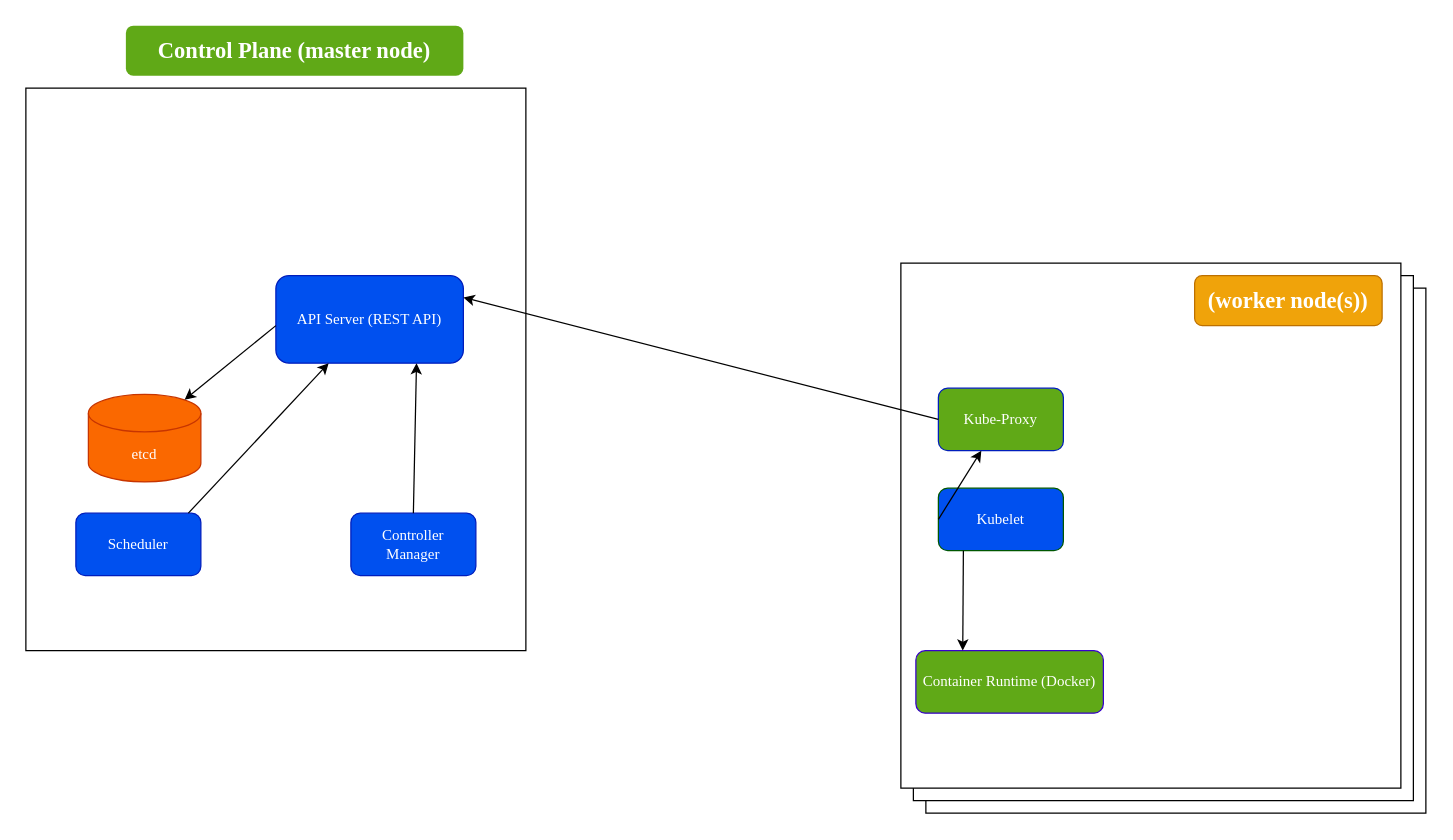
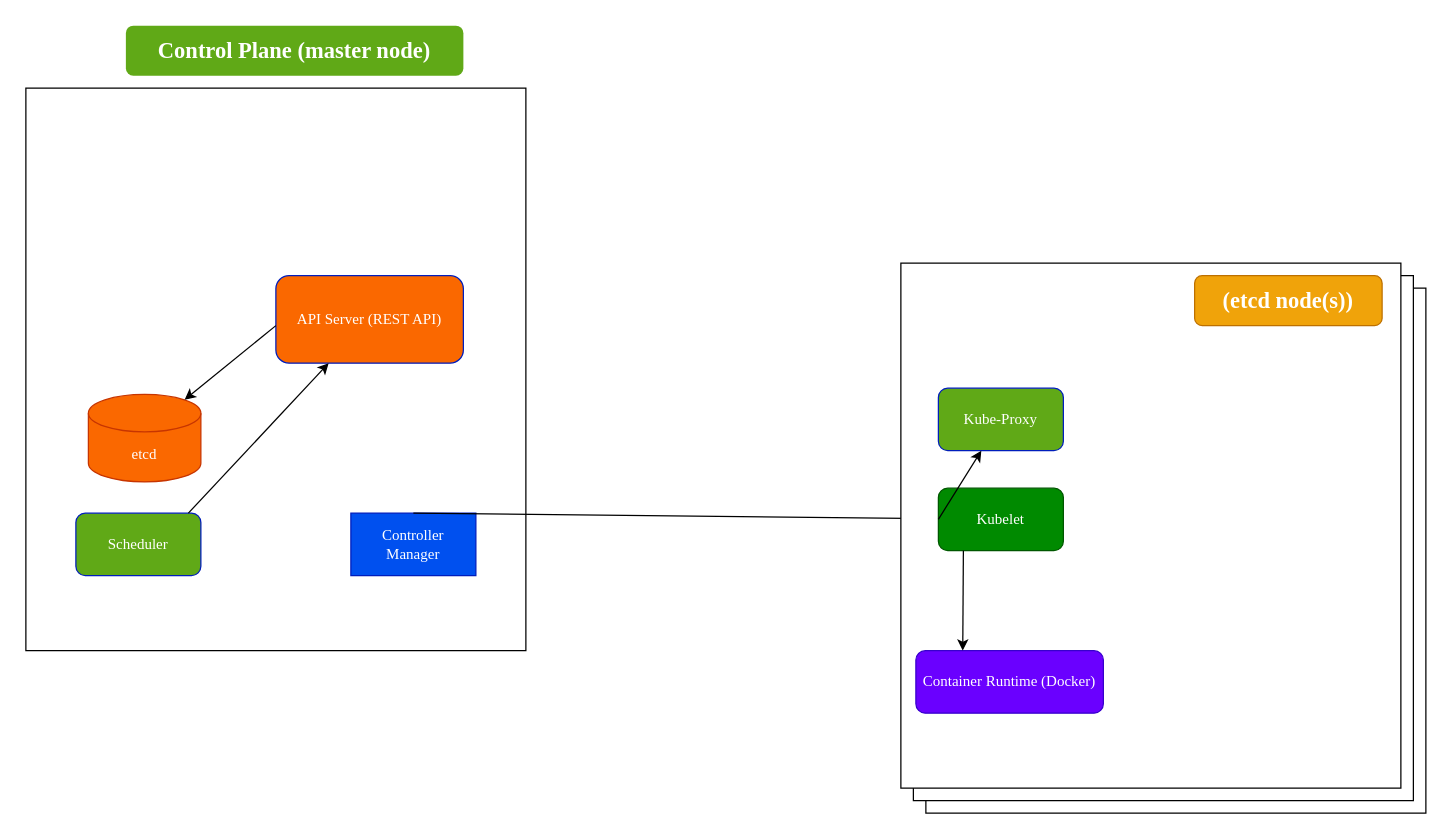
(1288, 301) -> (1288, 301)
(369, 319) -> (369, 319)
(704, 359) -> none
(415, 442) -> (657, 516)
(1001, 519) -> (1001, 519)
(138, 544) -> (138, 544)
(413, 544) -> (413, 544)
(1009, 682) -> (1009, 682)
